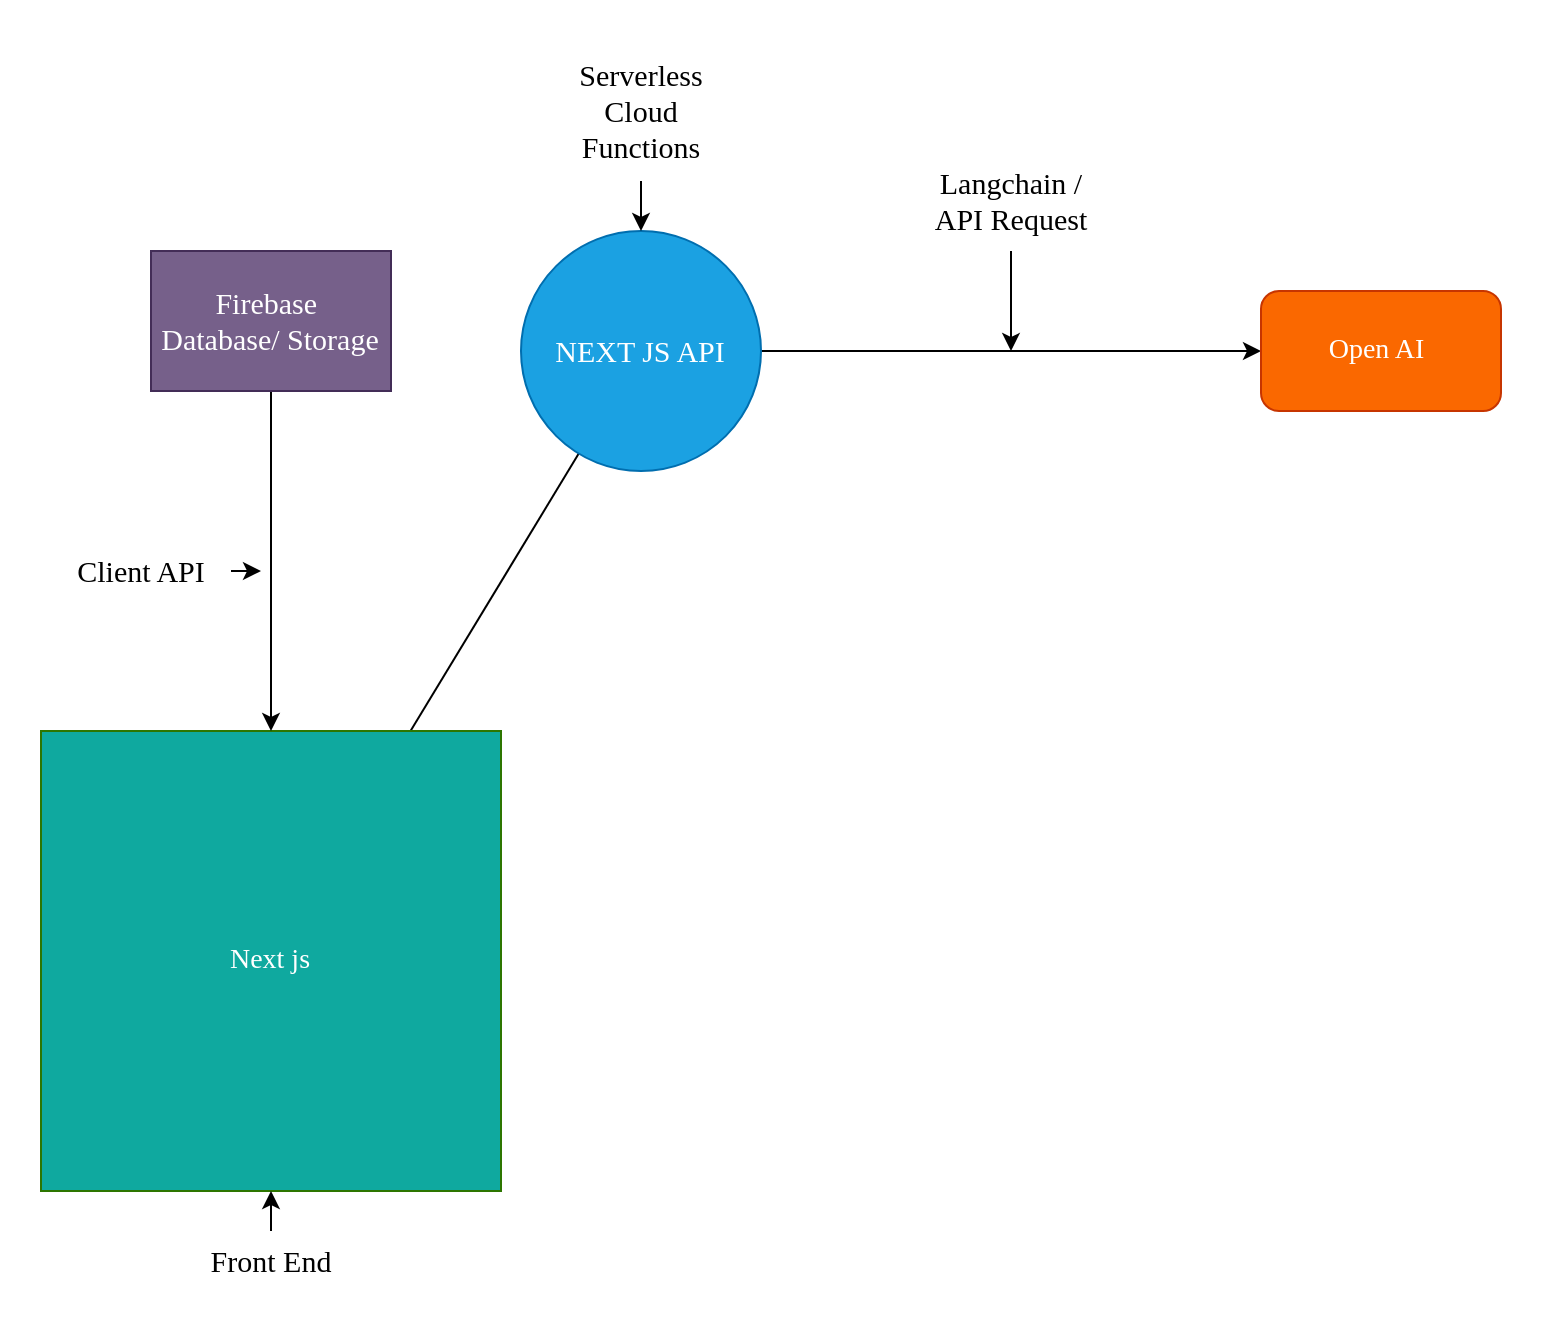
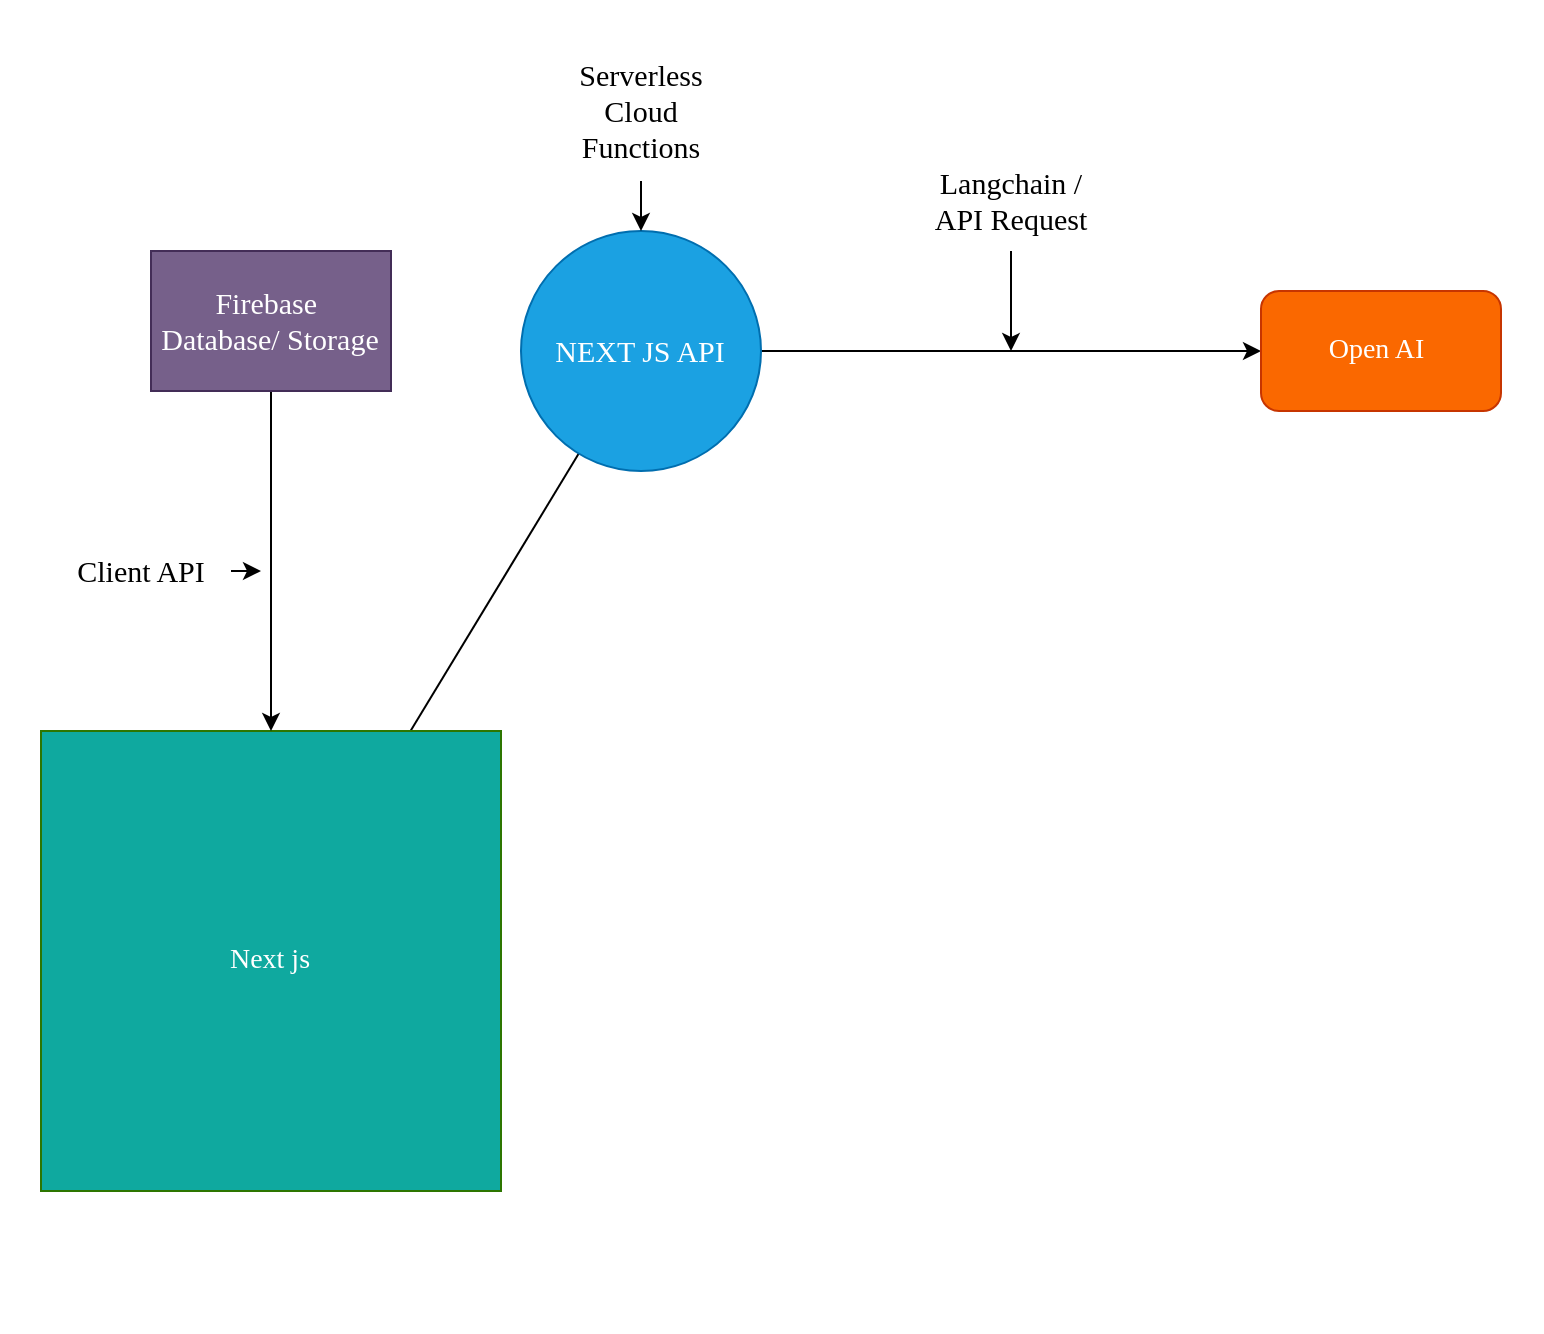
(271, 1218) -> none
(271, 1261) -> none
